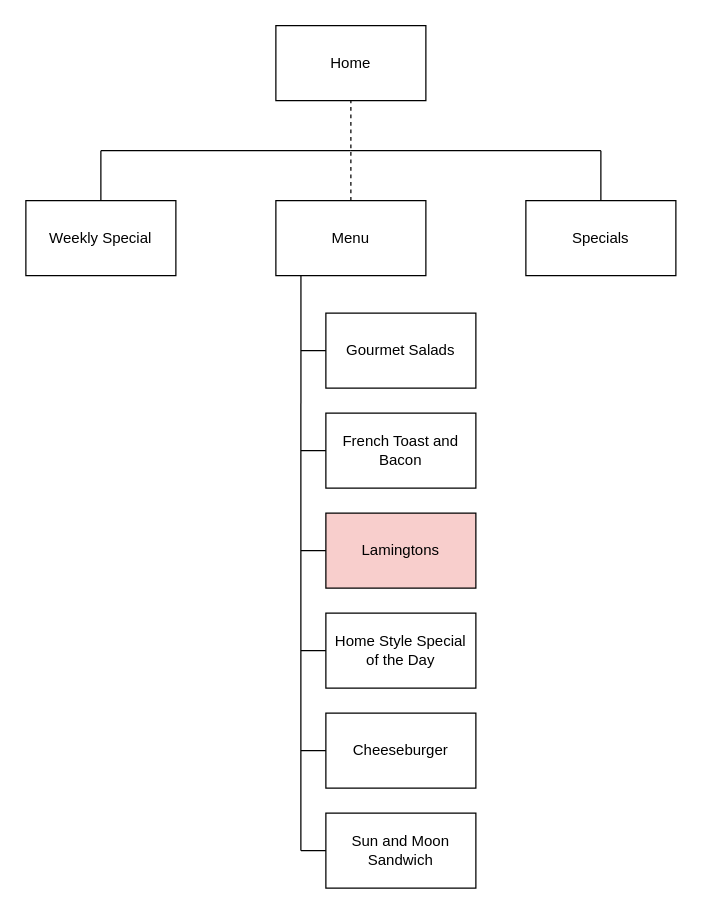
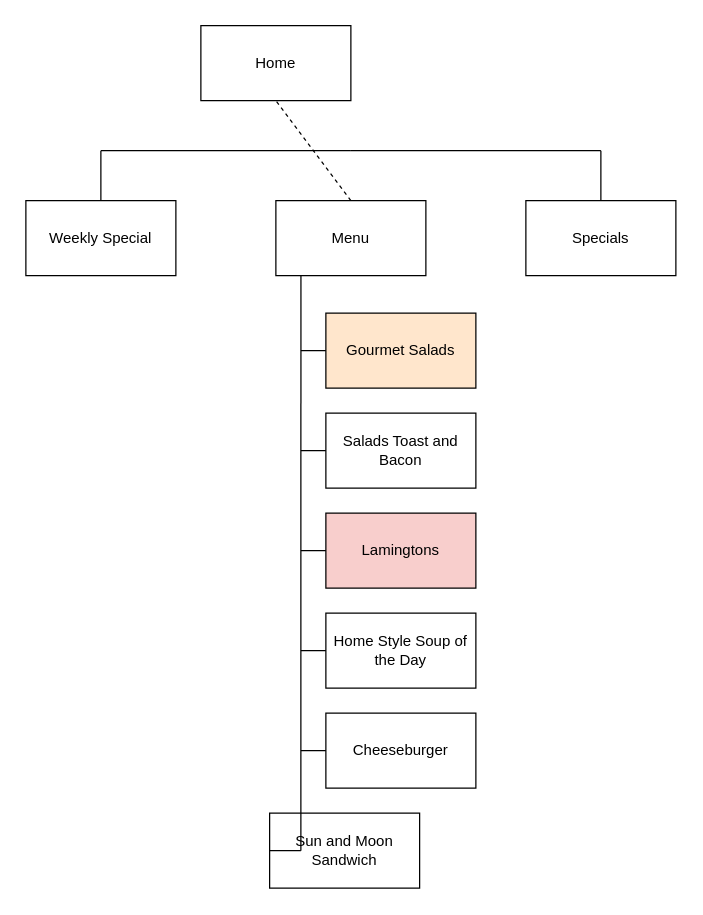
(351, 63) -> (276, 63)
(401, 351) -> (401, 351)
(401, 451) -> (401, 451)
(401, 651) -> (401, 651)
(401, 851) -> (344, 851)
